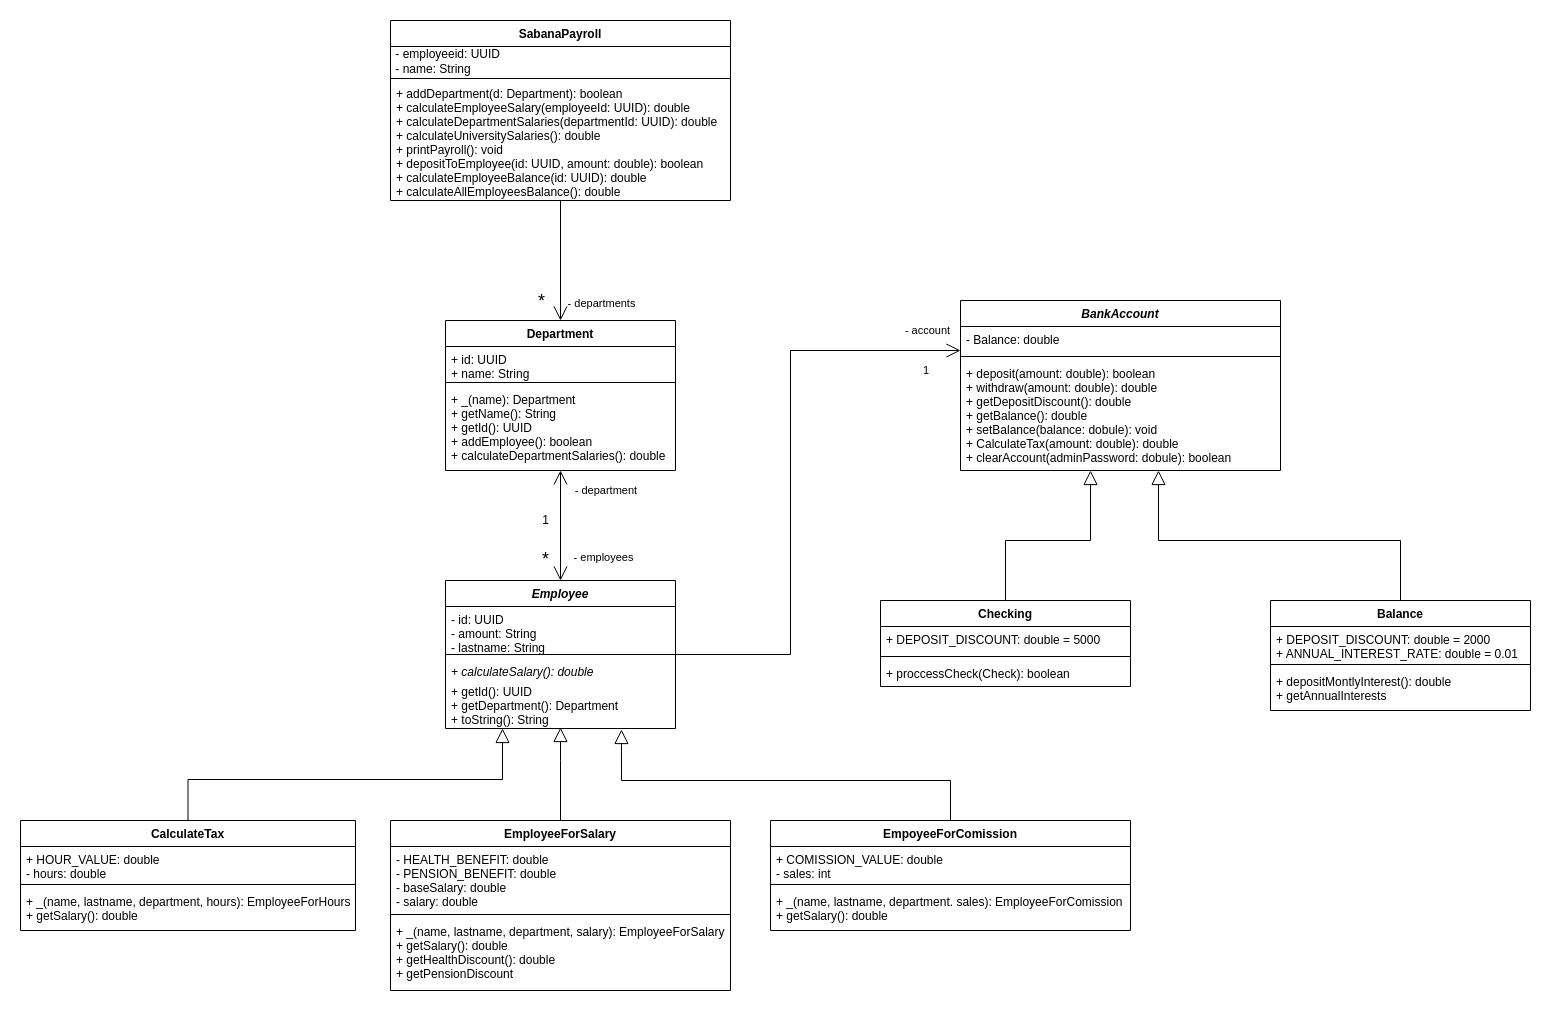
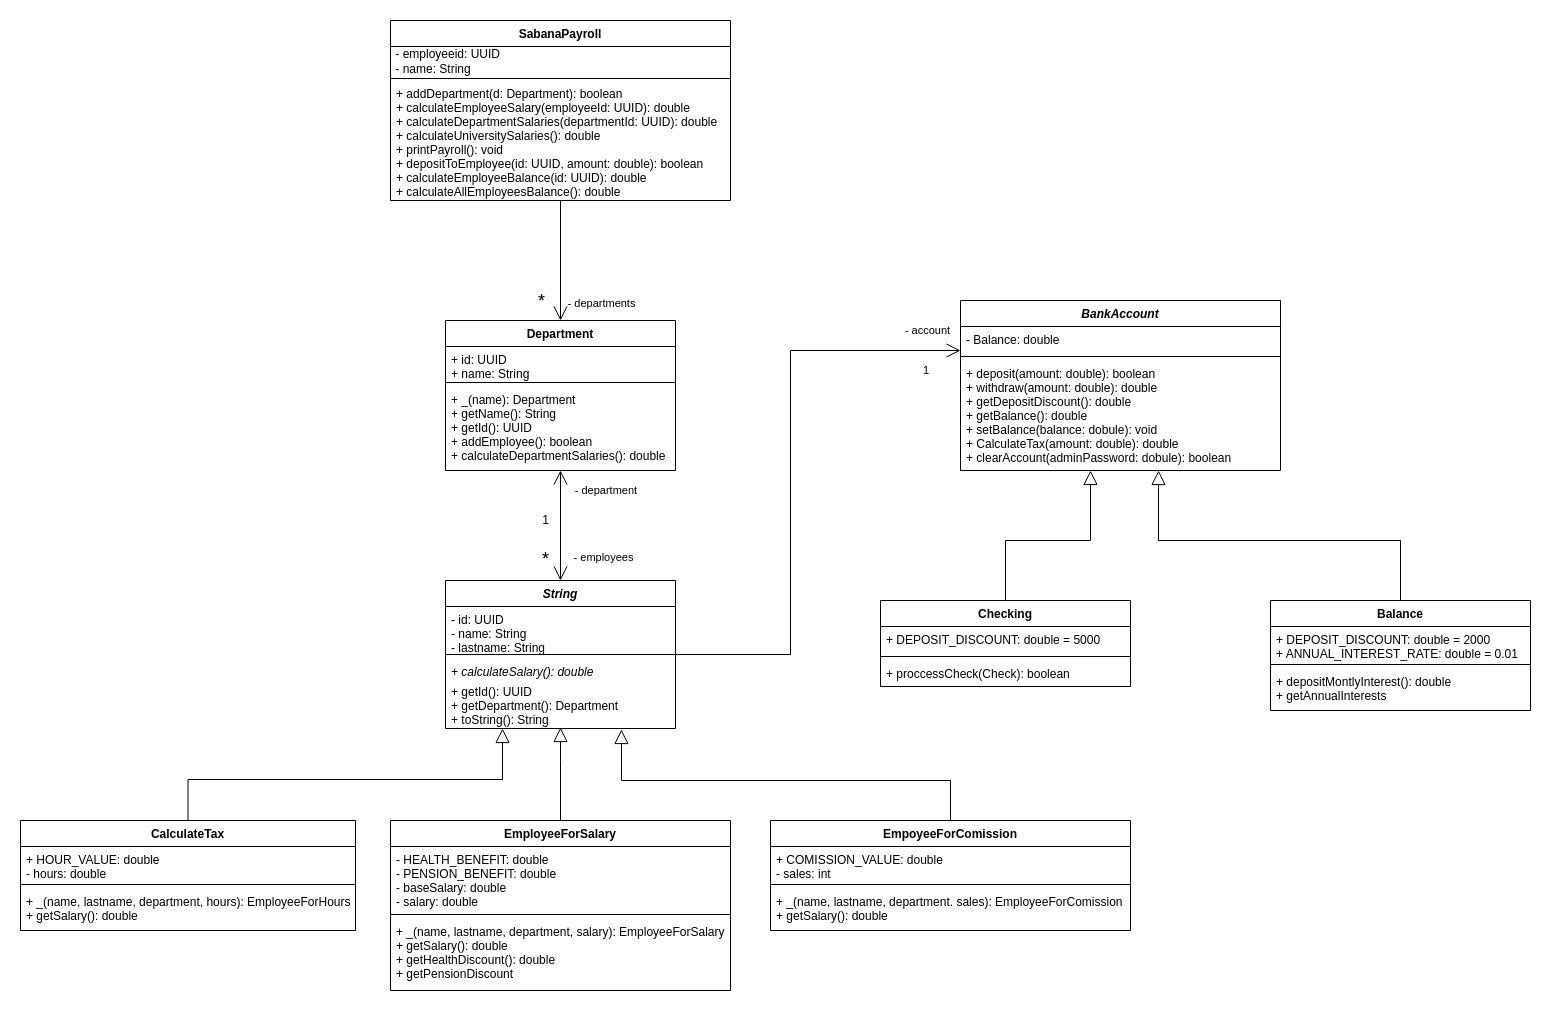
(560, 594) -> (560, 594)
(478, 620) -> (478, 620)
